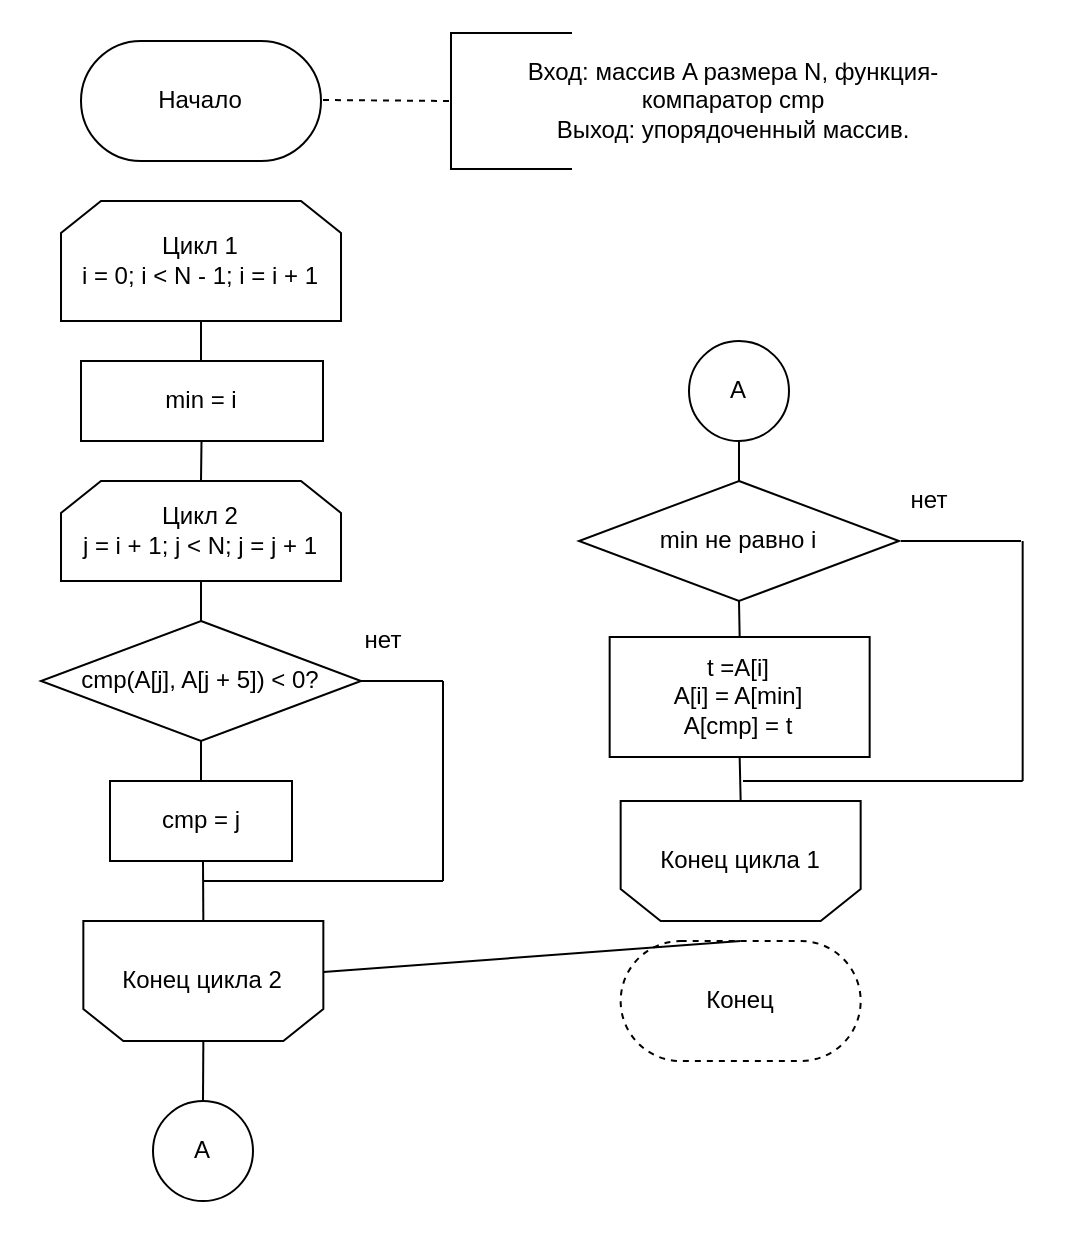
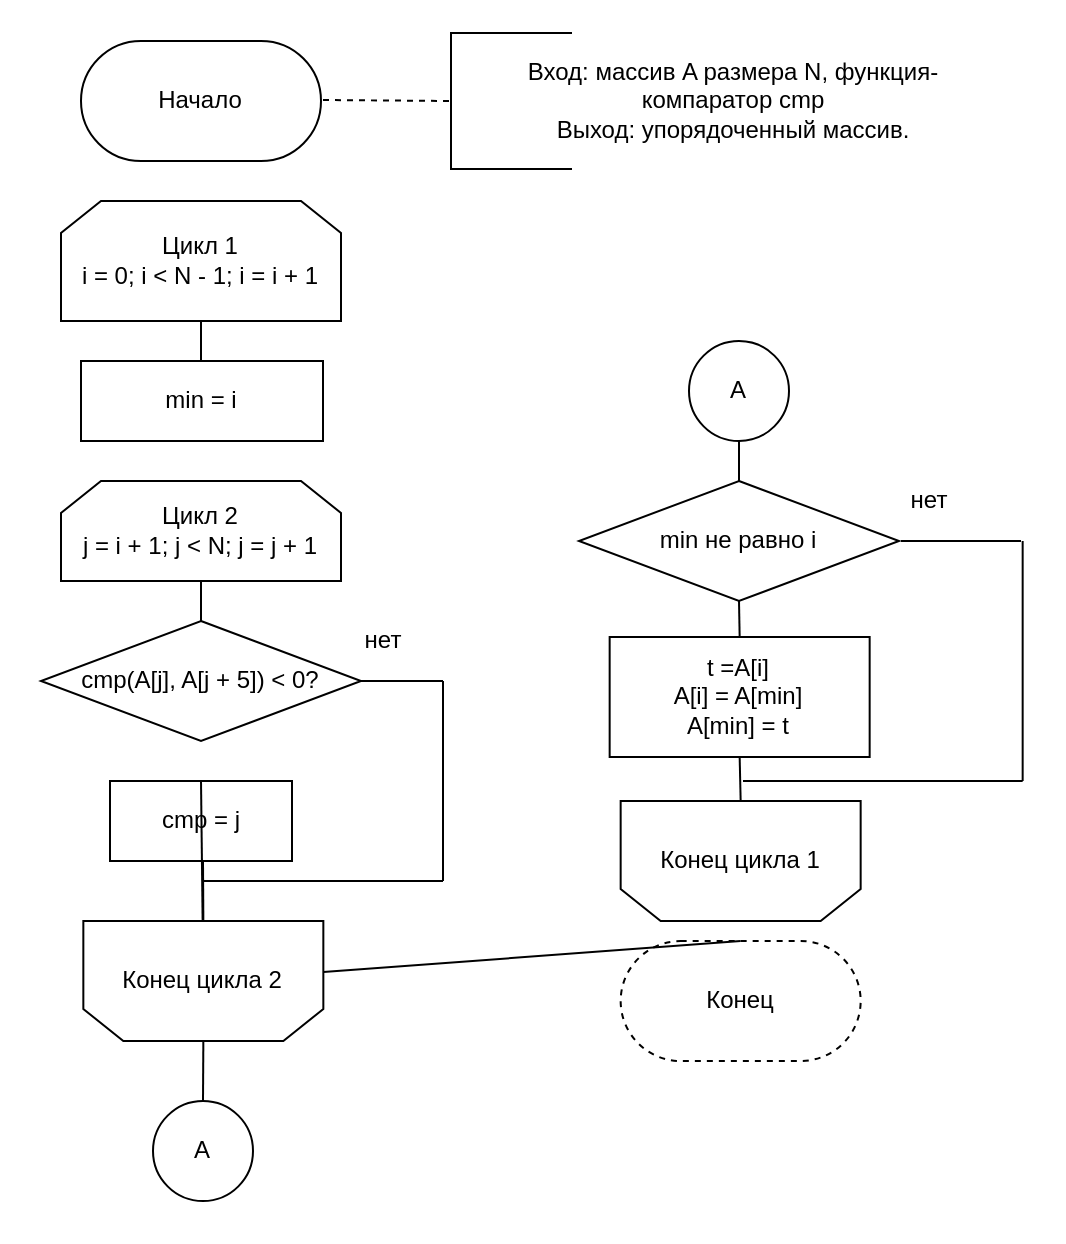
(201, 461) -> none
(739, 697) -> (739, 697)
(201, 761) -> (201, 820)
